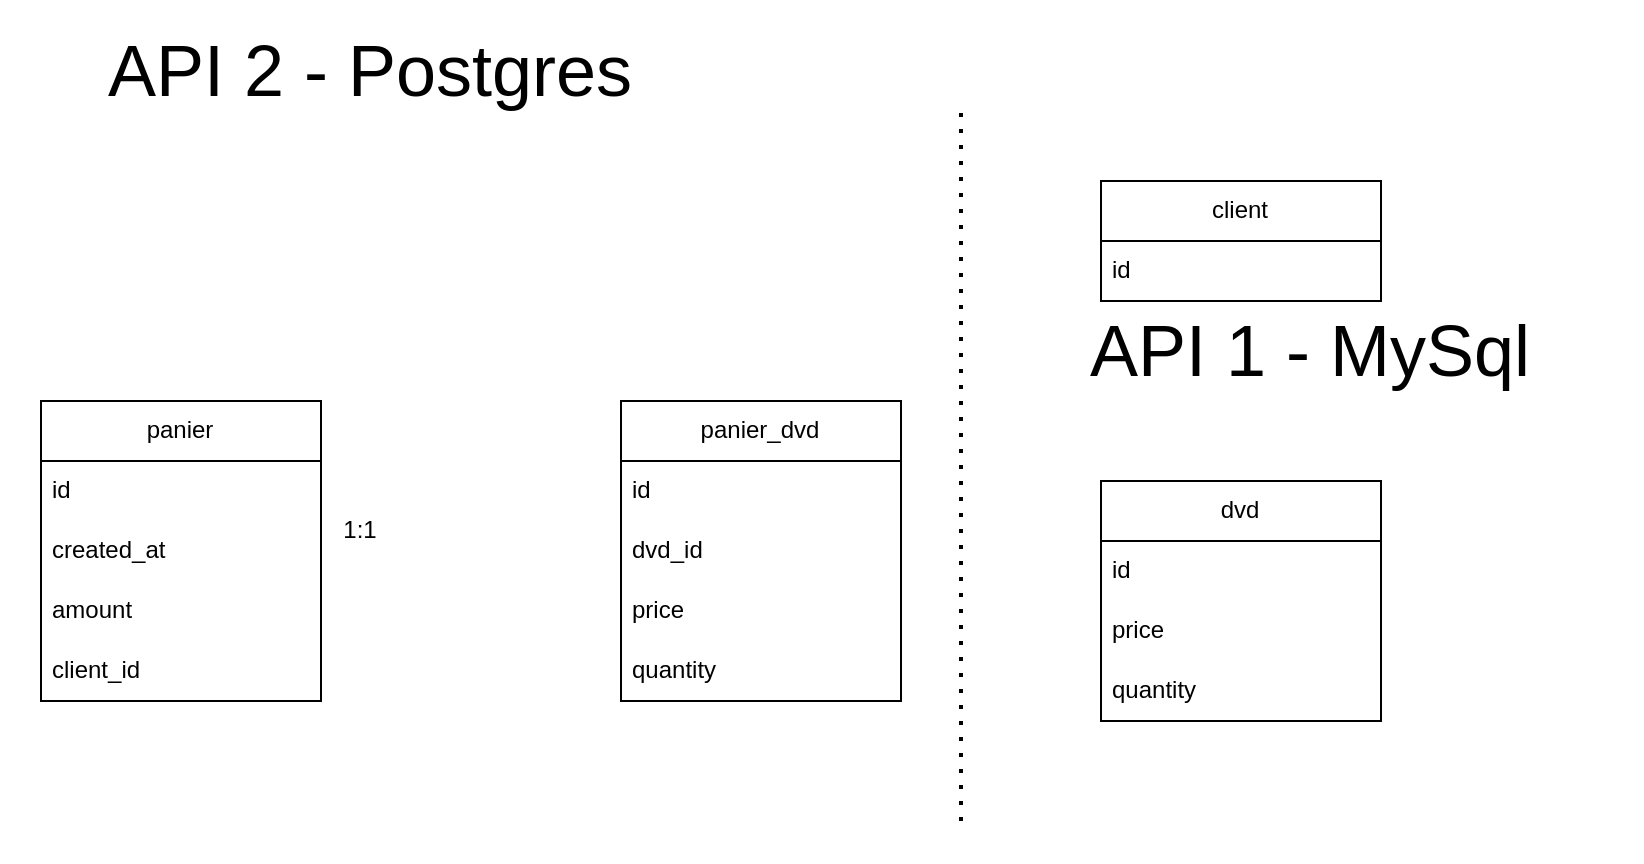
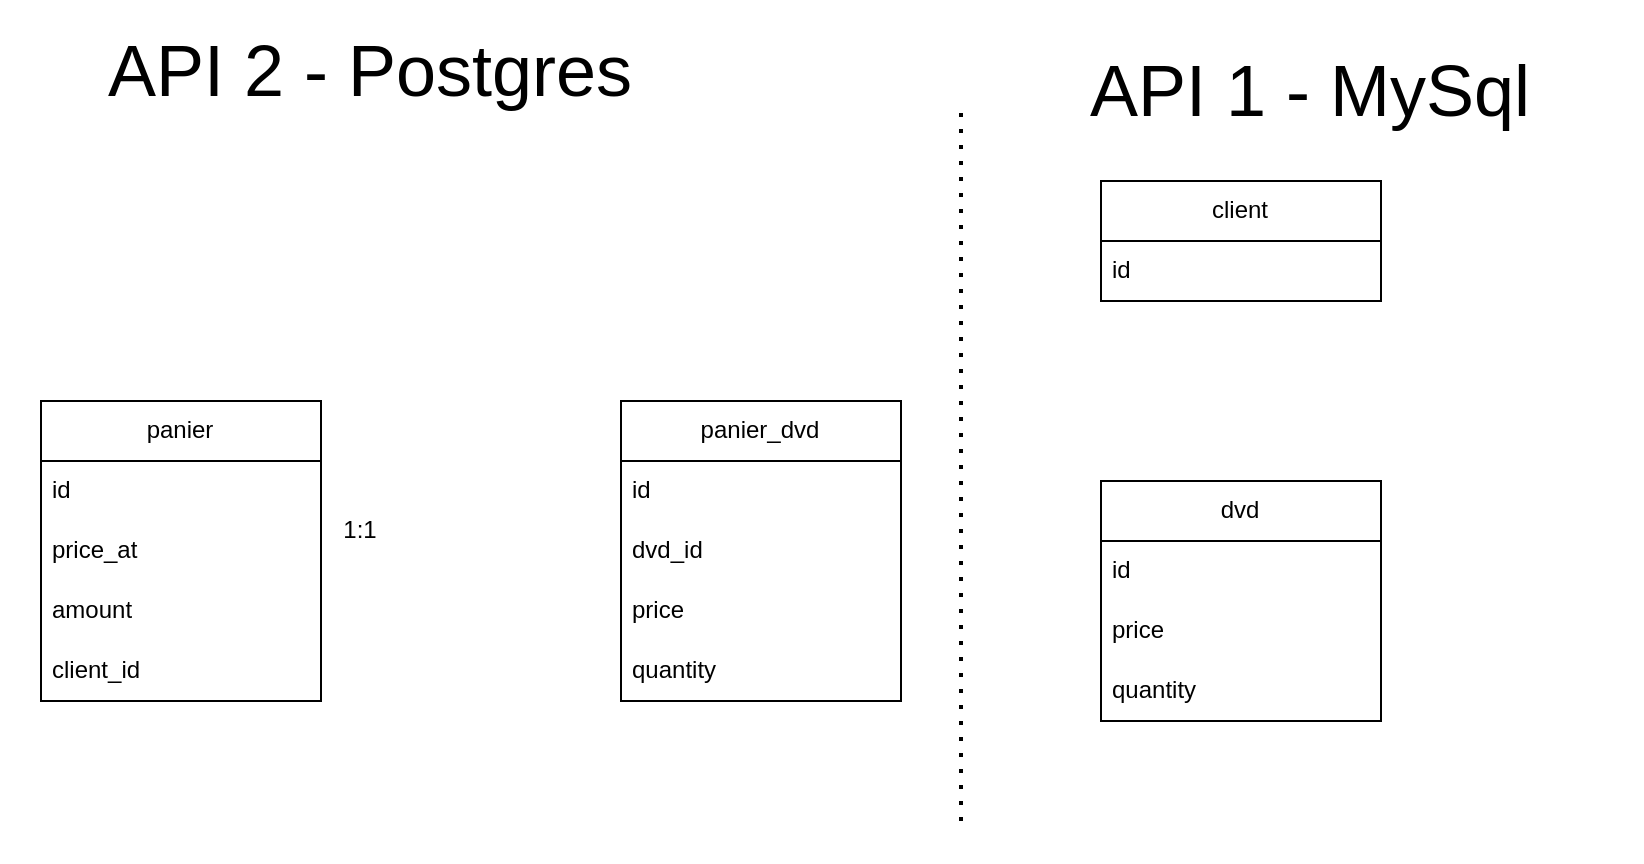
(1311, 351) -> (1311, 91)
(120, 551) -> (104, 551)
